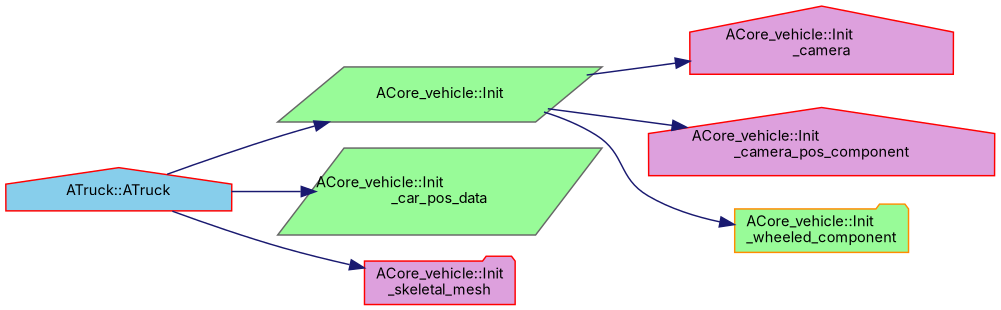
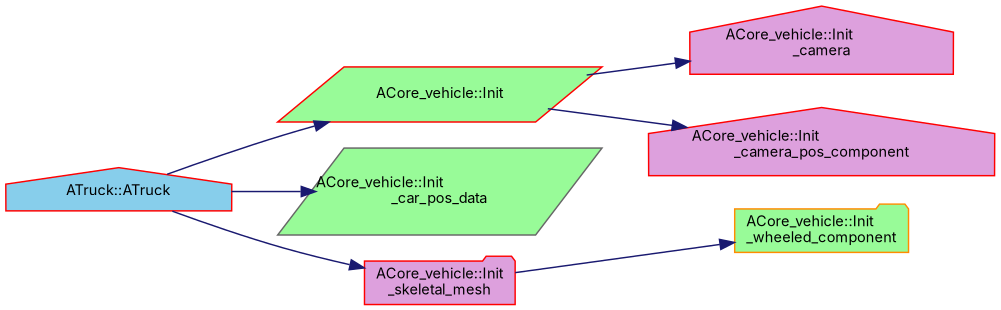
(440, 94) -> (440, 94)
(627, 174) -> (618, 259)
